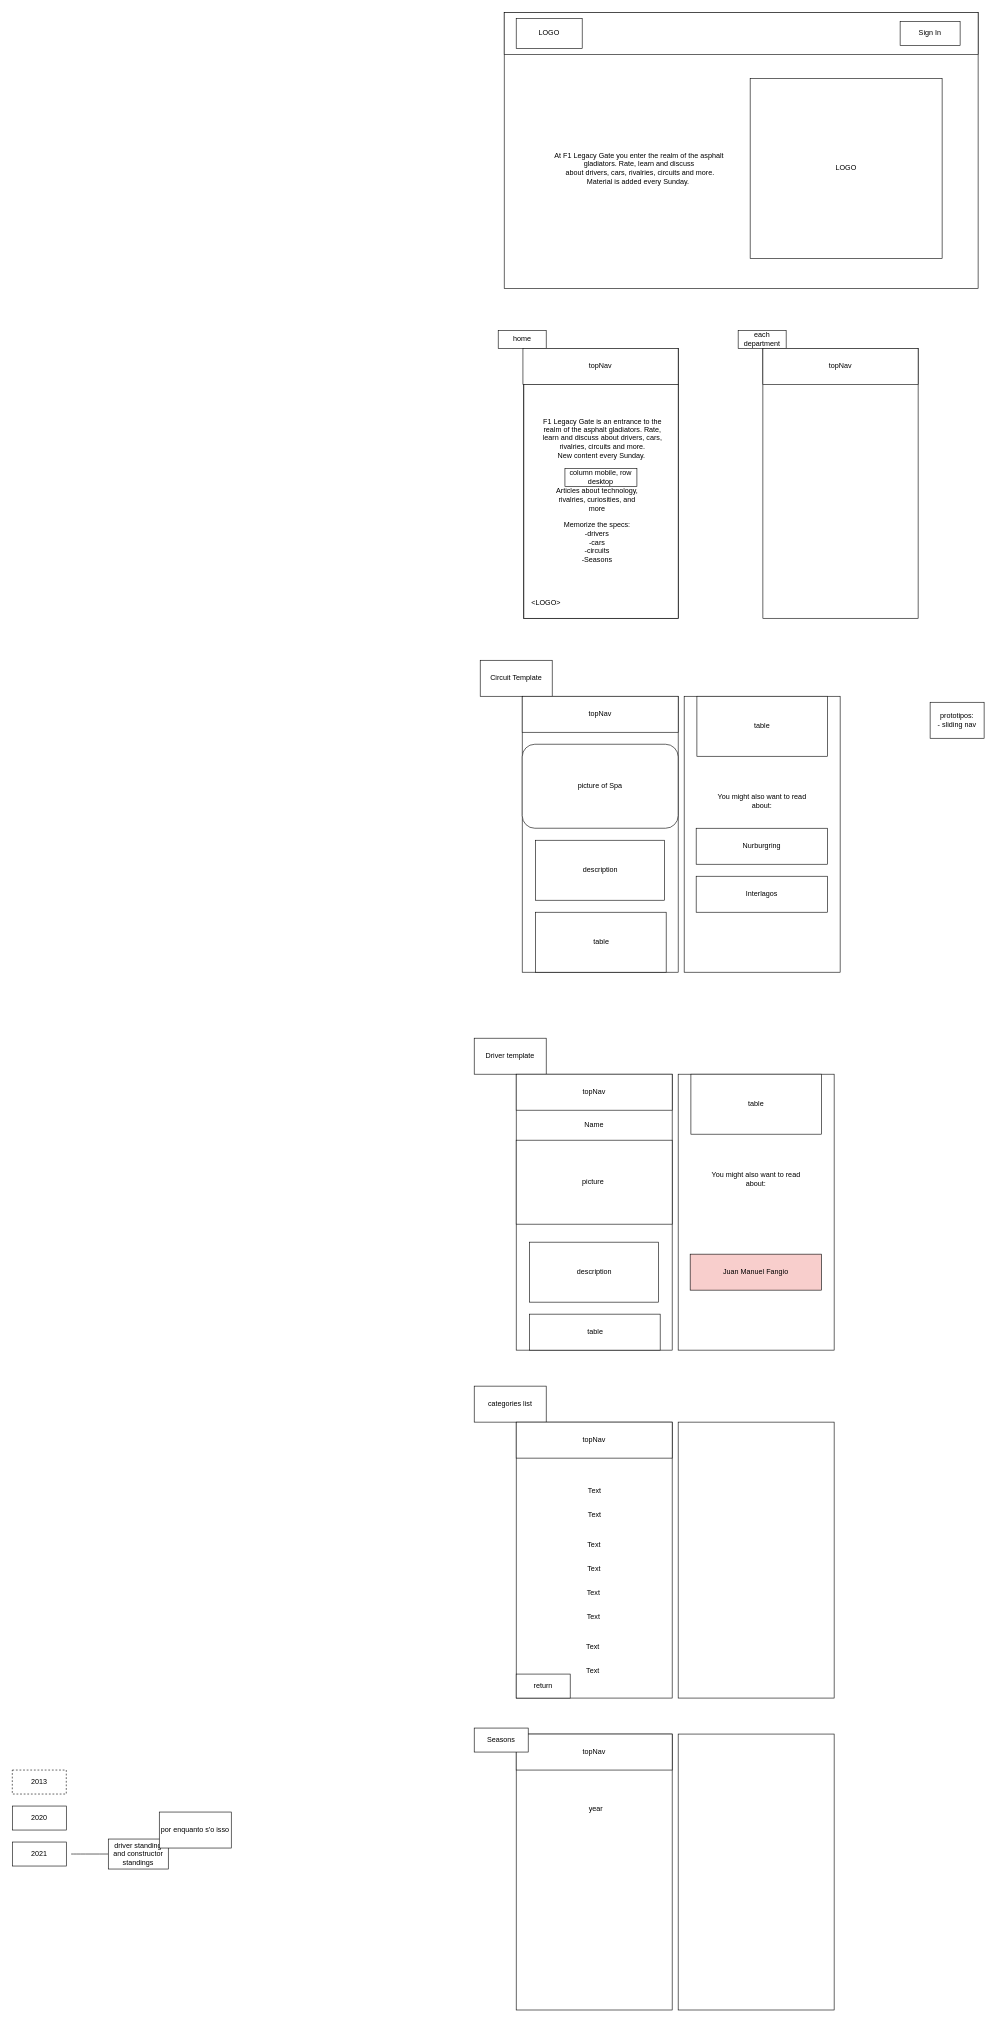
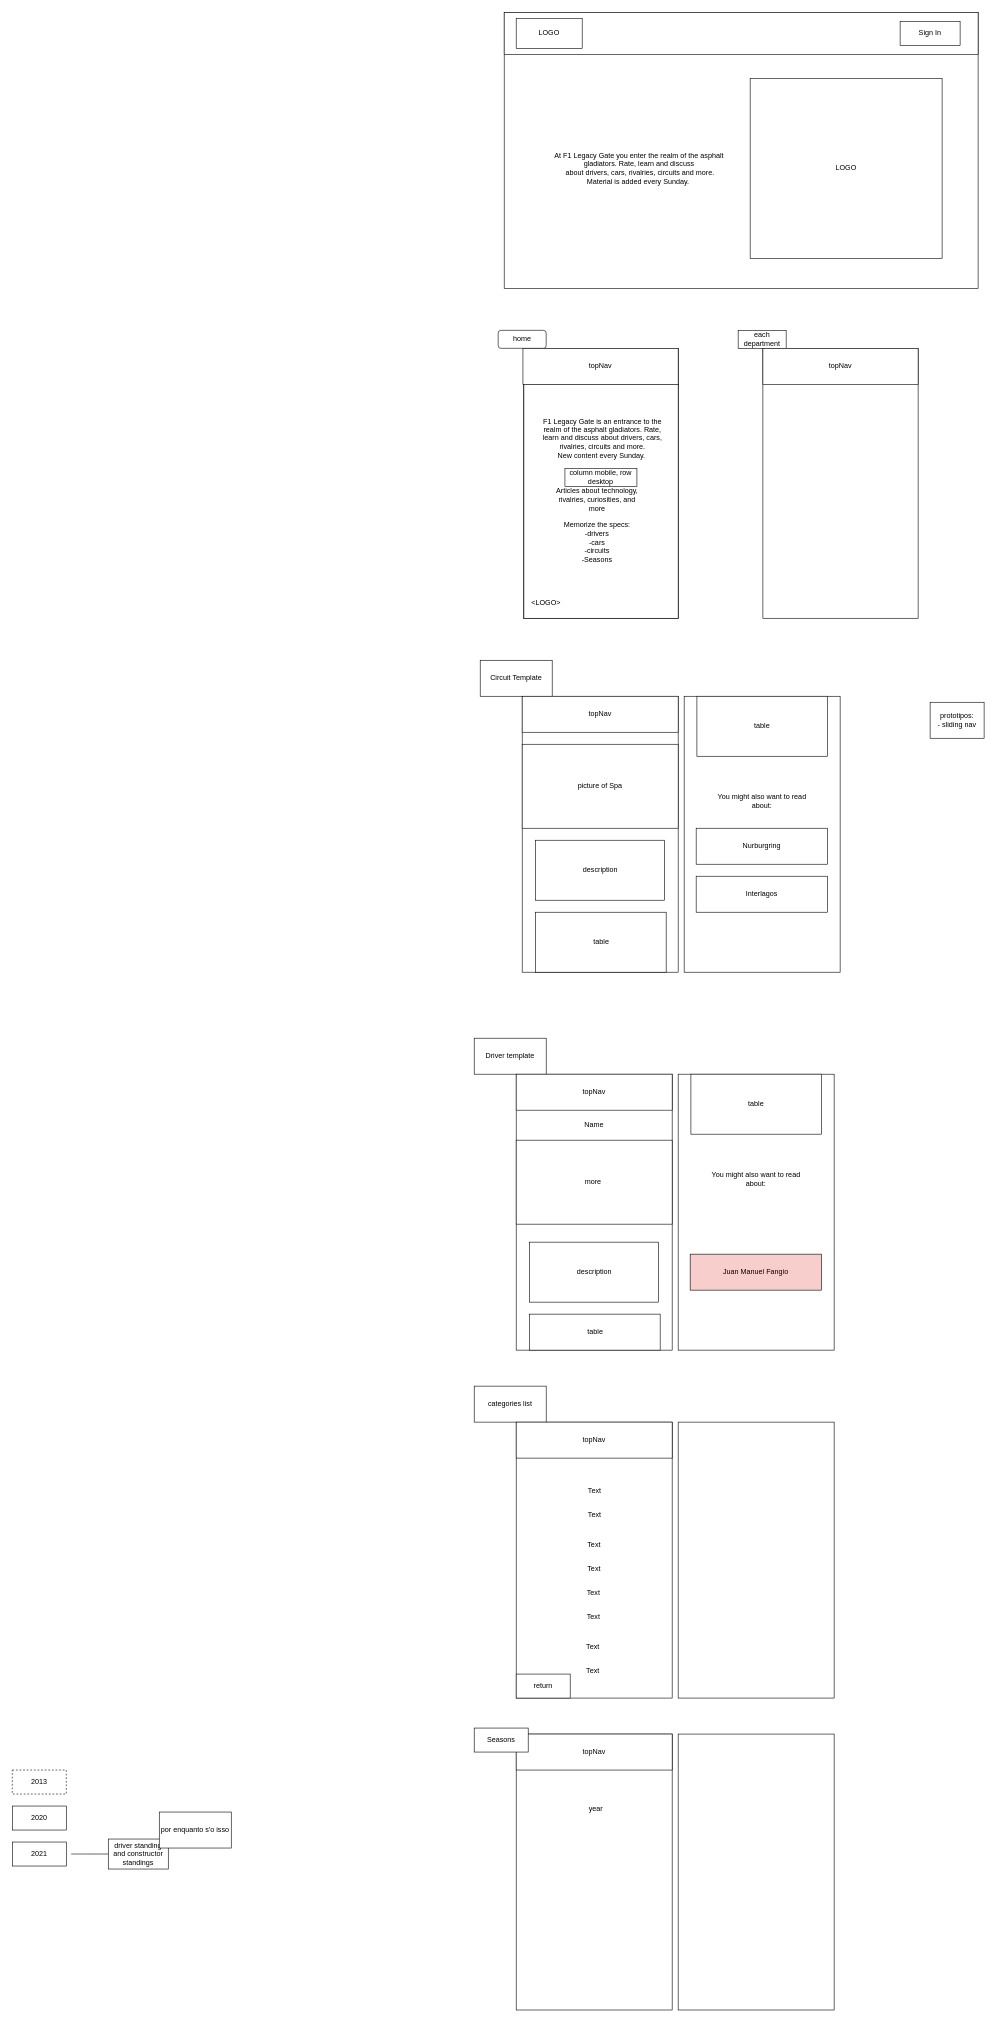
(522, 339) -> (522, 339)
(600, 786) -> (600, 786)
(594, 1182) -> (594, 1182)
